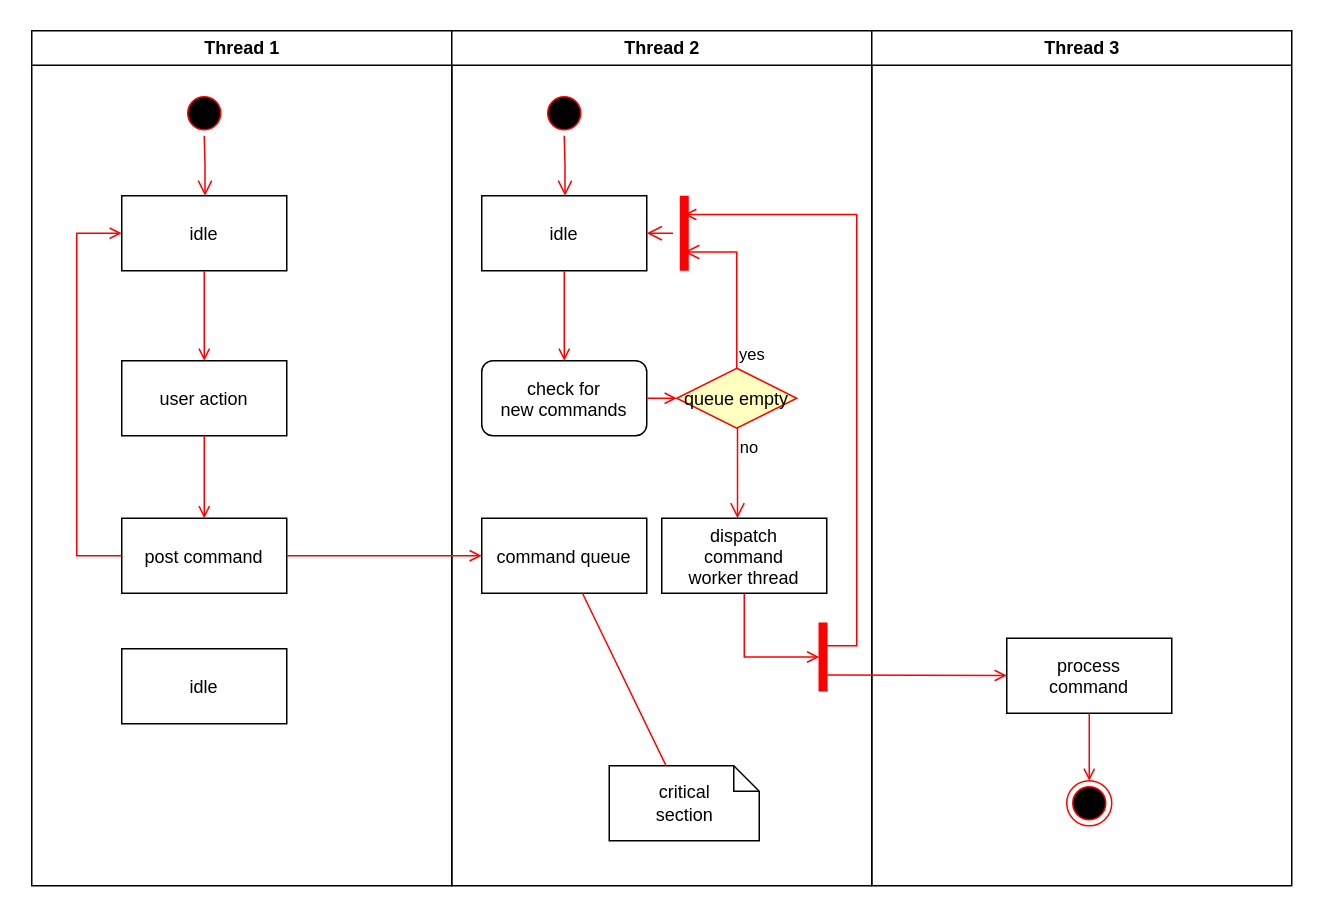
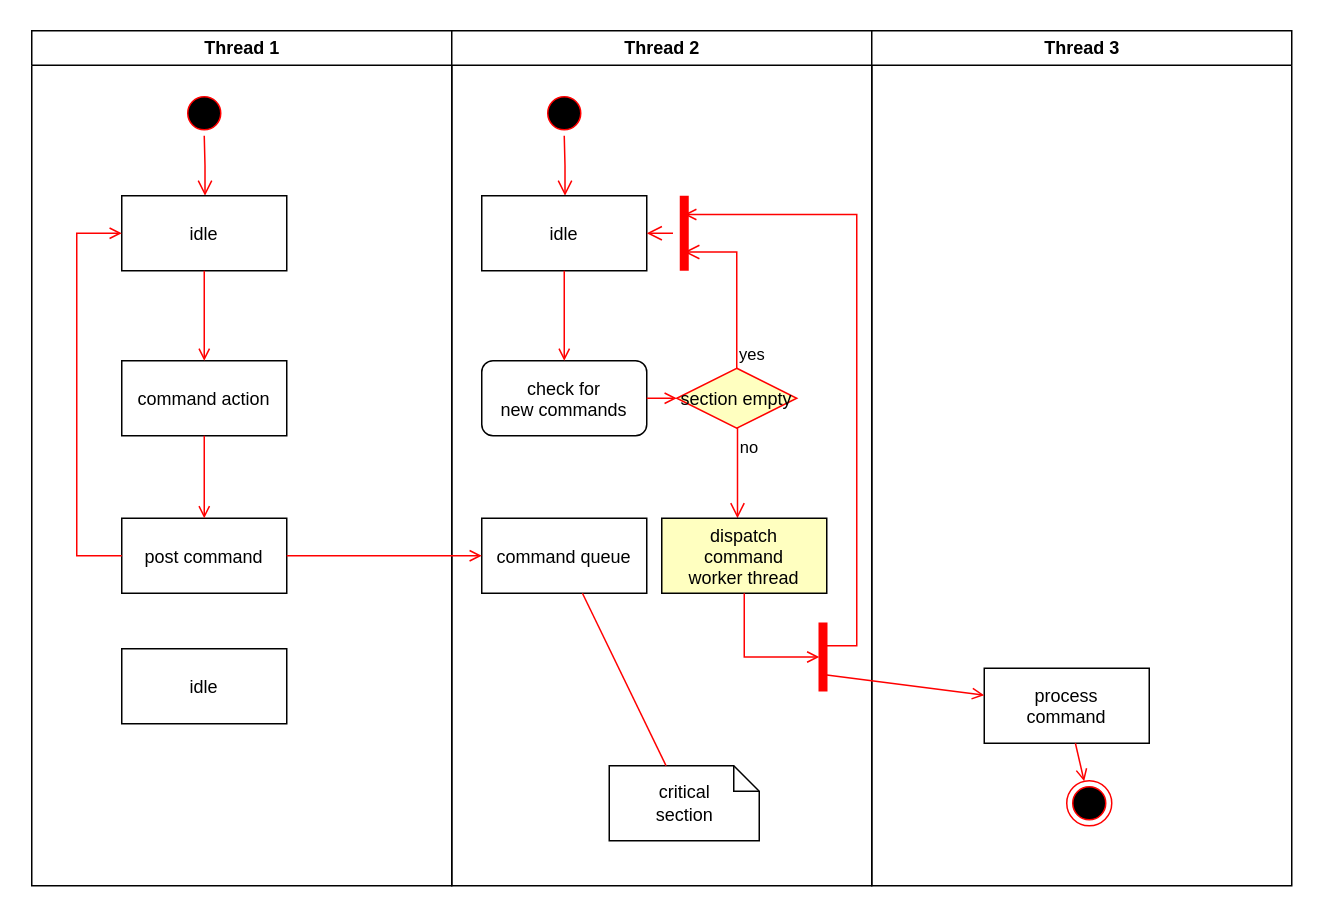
(203, 399) -> (203, 399)
(736, 399) -> (736, 399)
(744, 556) -> (744, 556)
(1089, 676) -> (1067, 706)
